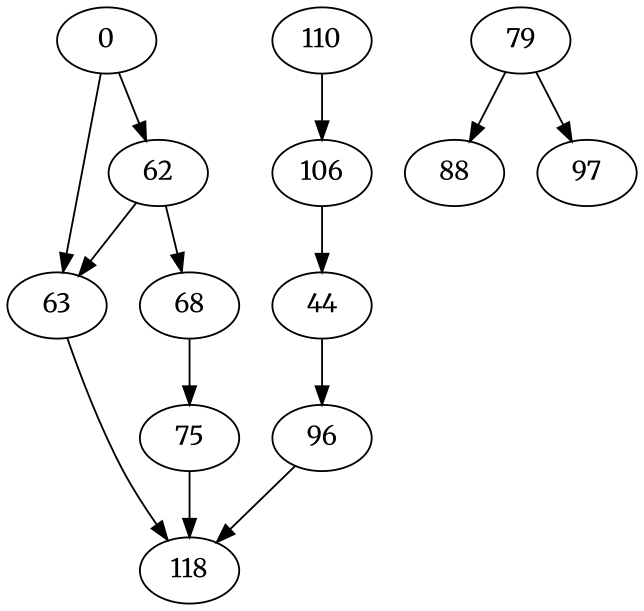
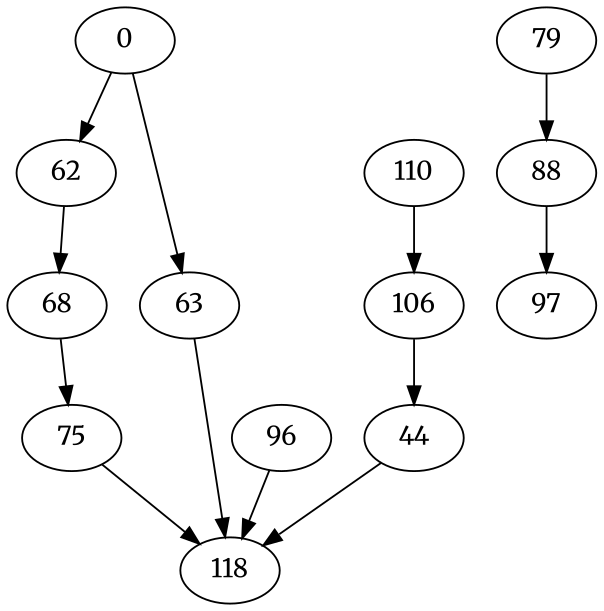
(550, 98) -> (547, 230)
(113, 232) -> none
(322, 363) -> (330, 499)
